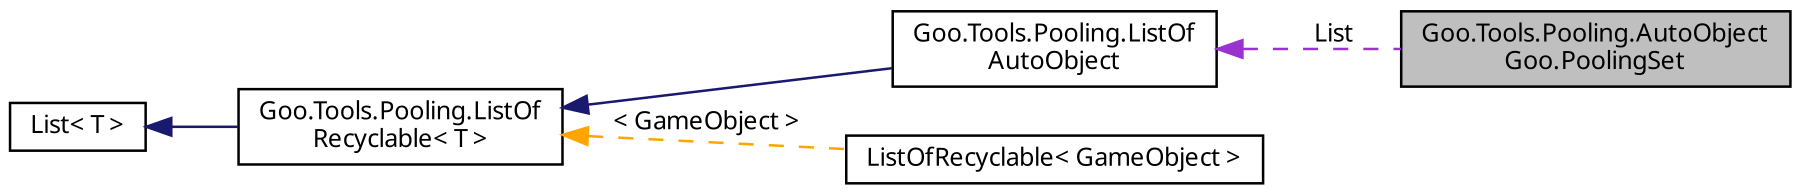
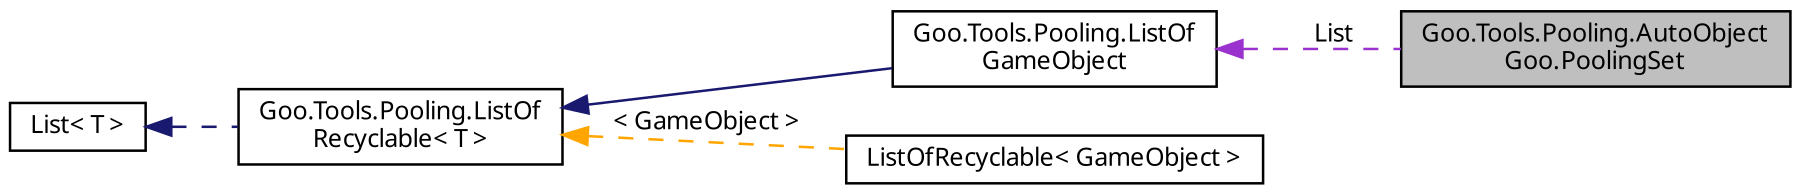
(1055, 49) -> (1055, 49)
(205, 127) -> (205, 127)
